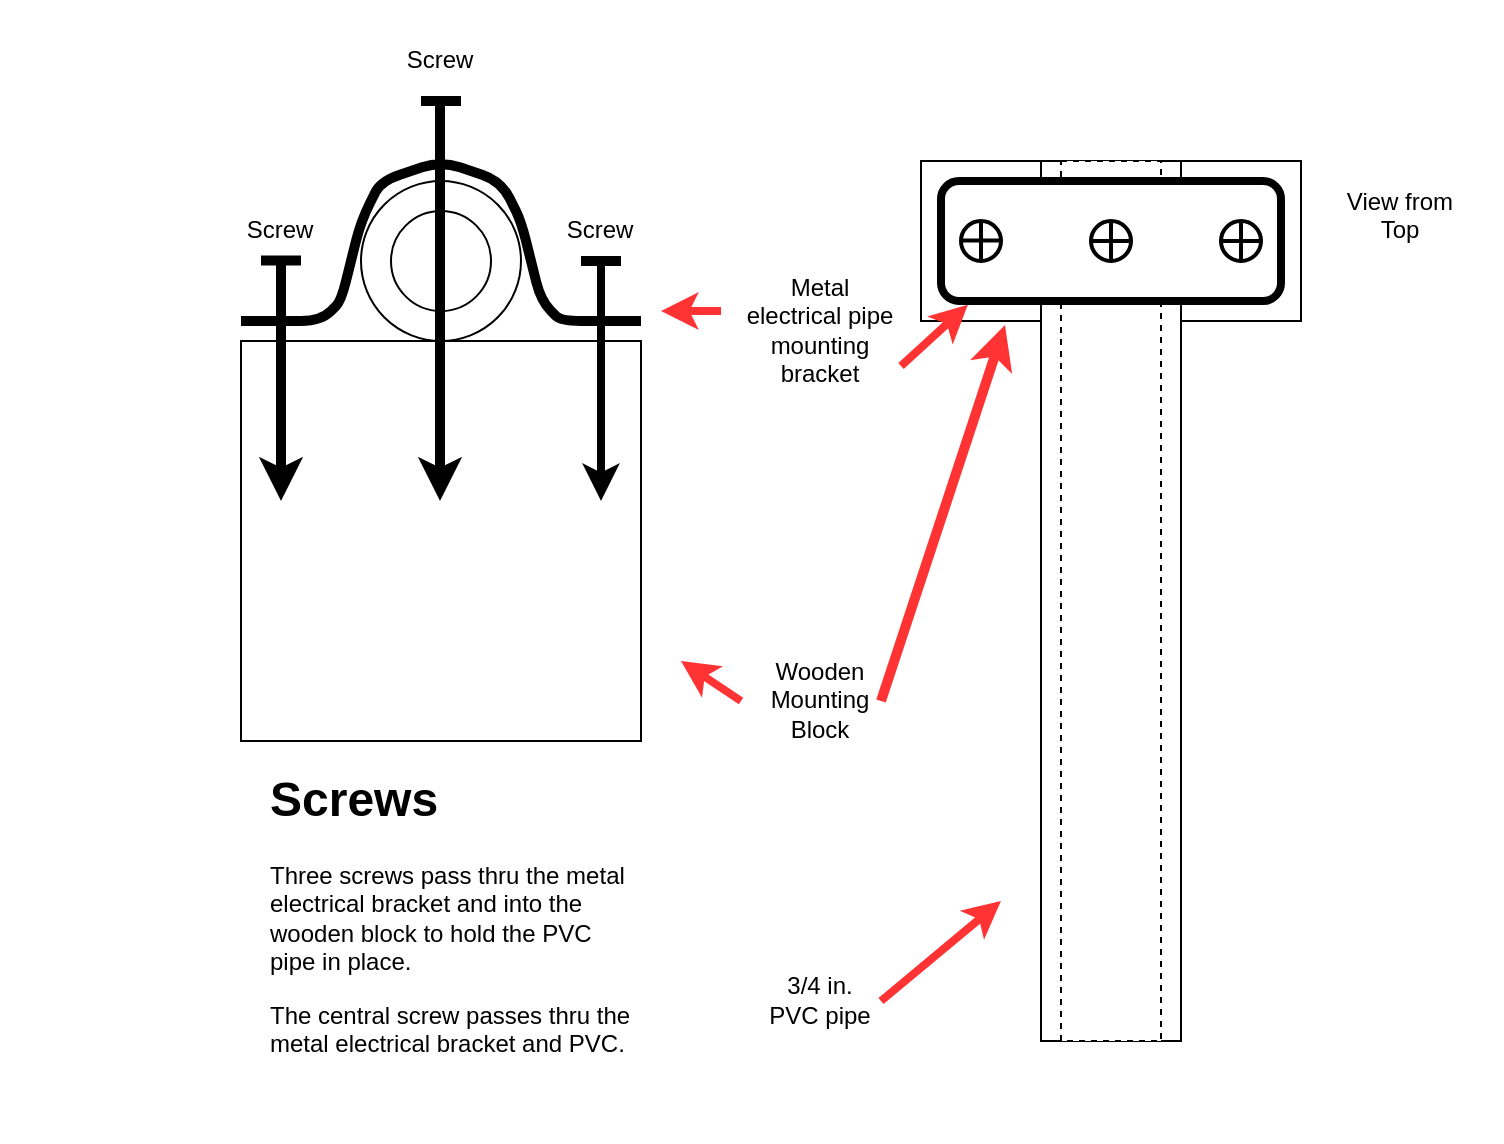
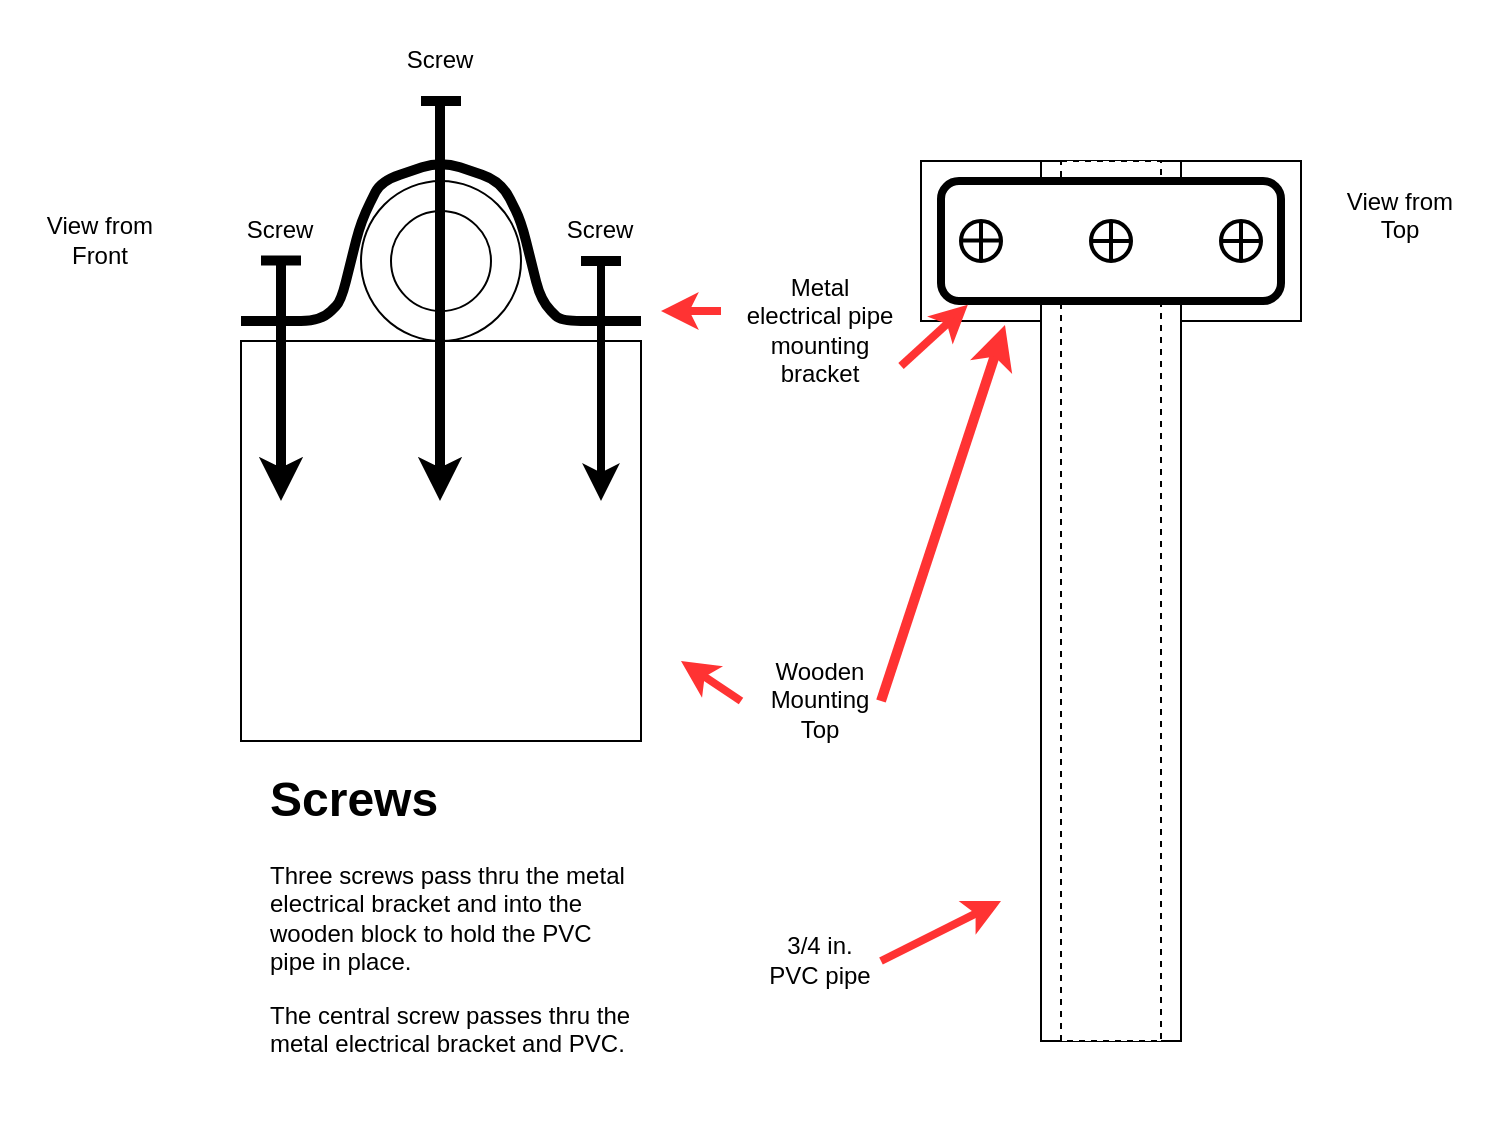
none -> (101, 241)
(821, 701) -> (821, 701)
(821, 1001) -> (821, 961)
